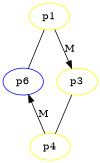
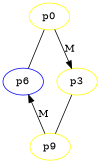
(49, 16) -> (49, 16)
(50, 147) -> (50, 147)
